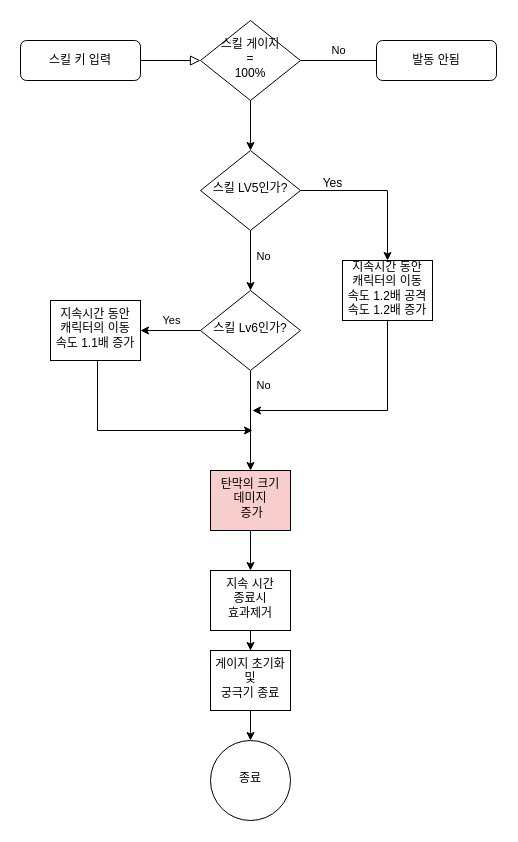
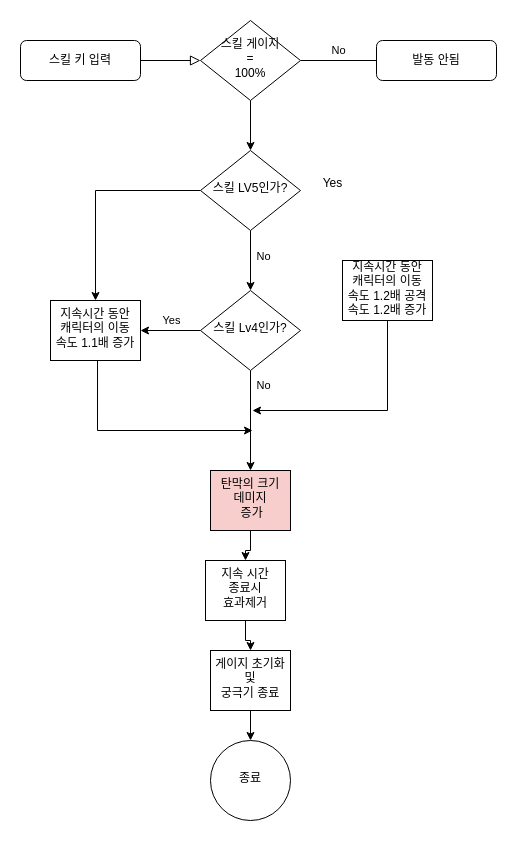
(376, 191) -> (97, 191)
(251, 329) -> (251, 329)
(251, 601) -> (246, 591)
